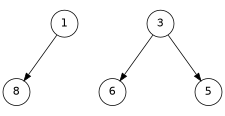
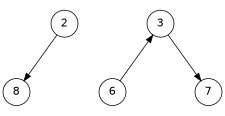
(64, 24) -> (64, 24)
(139, 55) -> (134, 61)
(208, 92) -> (208, 92)
